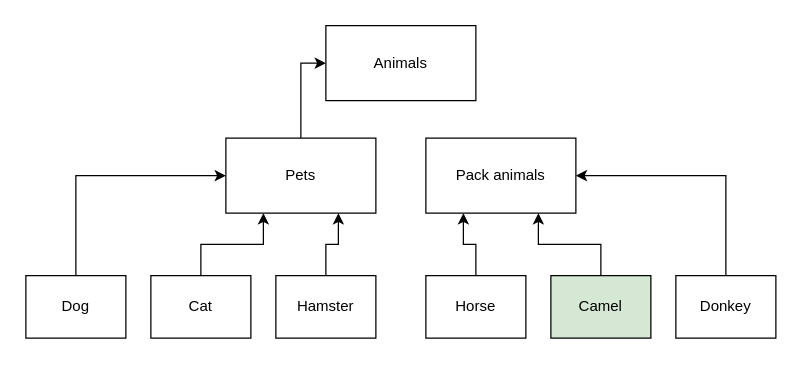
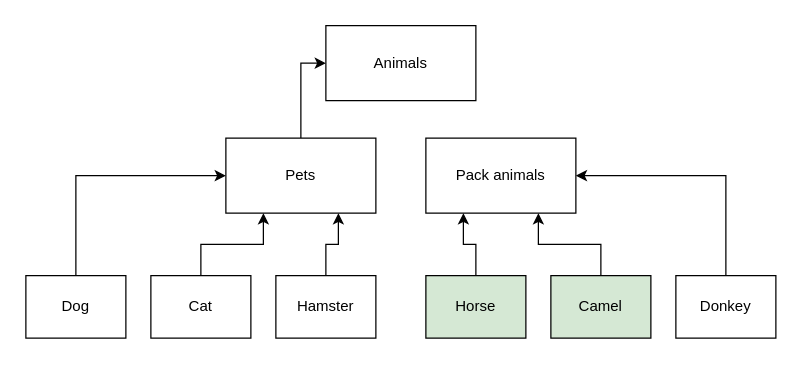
(476, 307) -> (476, 307)
